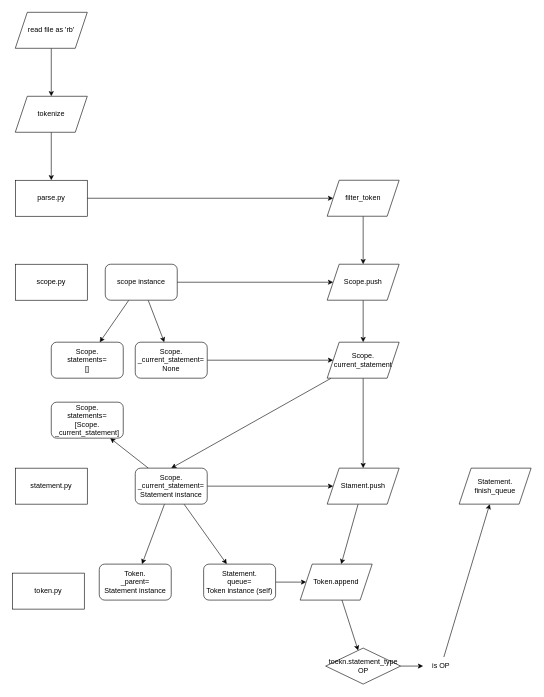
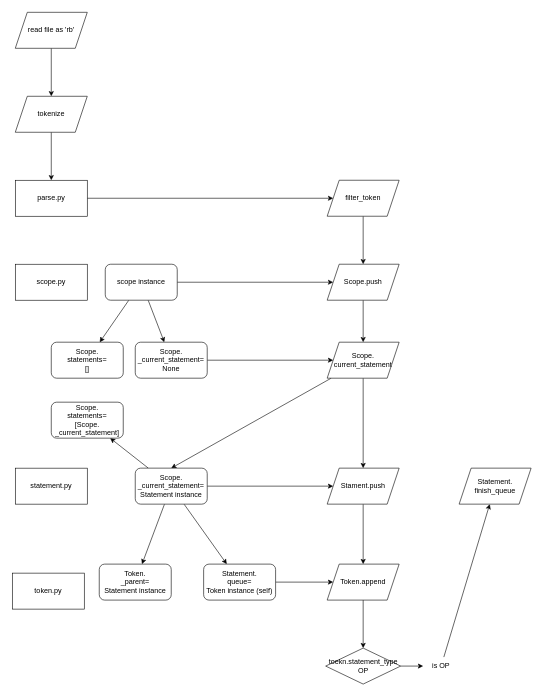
(336, 582) -> (363, 582)
